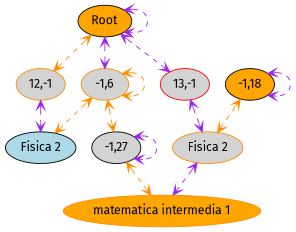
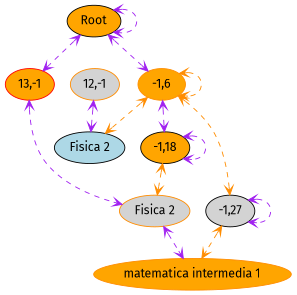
(72, 53) -> none
(105, 84) -> (162, 84)
(185, 84) -> (30, 84)
none -> (163, 116)
